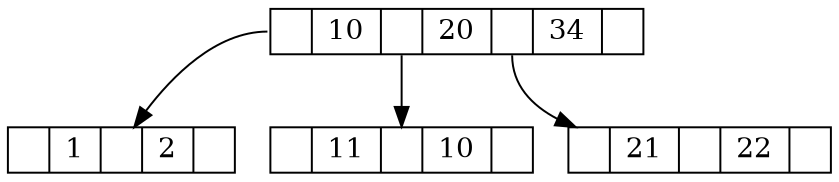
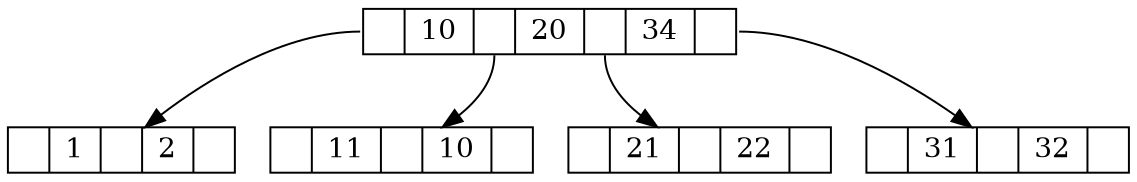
none -> (998, 150)
